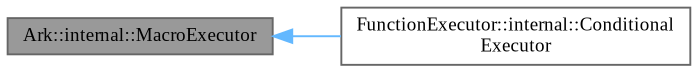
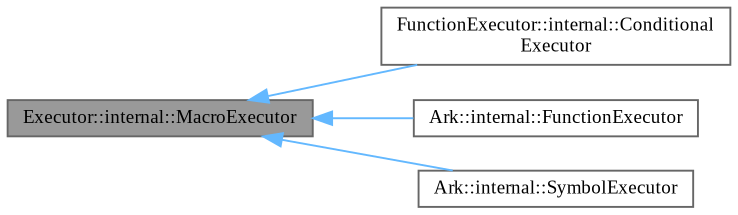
(140, 36) -> (160, 118)
none -> (556, 118)
none -> (556, 189)
